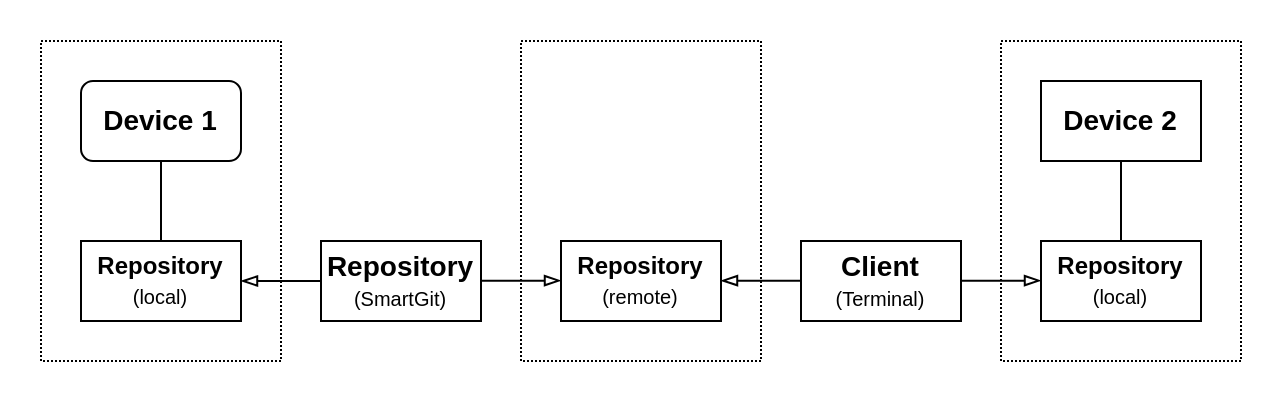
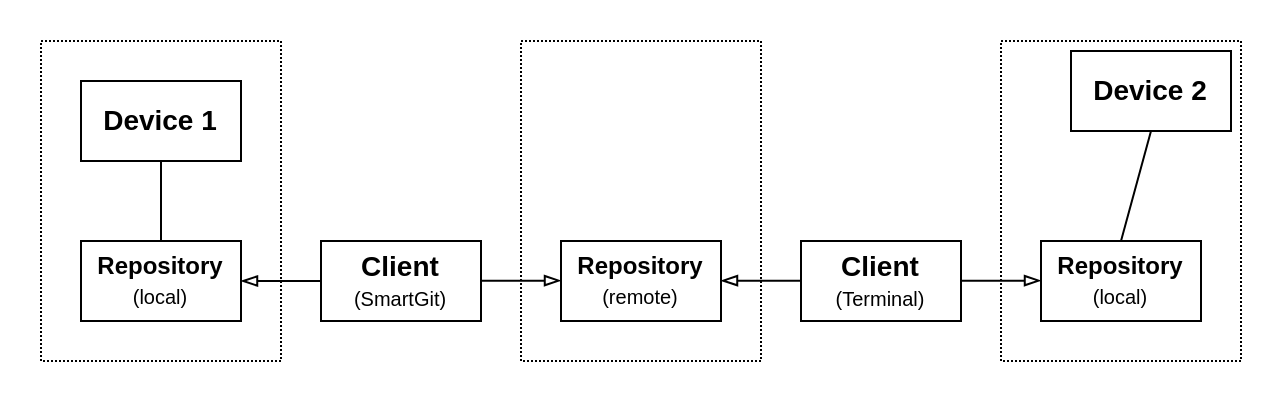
(161, 121) -> (161, 121)
(1121, 121) -> (1151, 91)
(401, 281) -> (401, 281)
